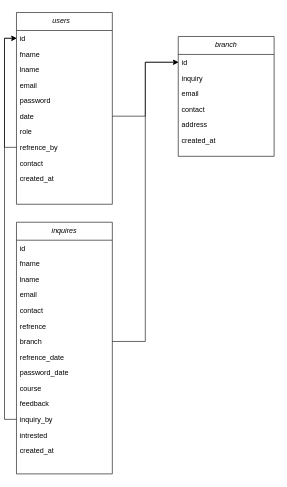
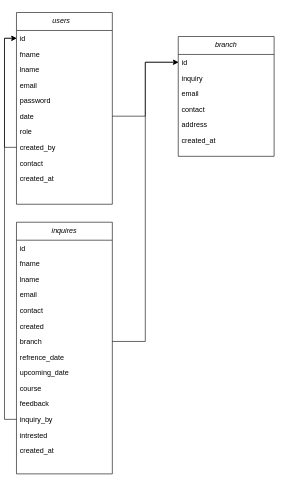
(42, 148) -> (40, 148)
(36, 326) -> (34, 326)
(46, 373) -> (45, 373)
